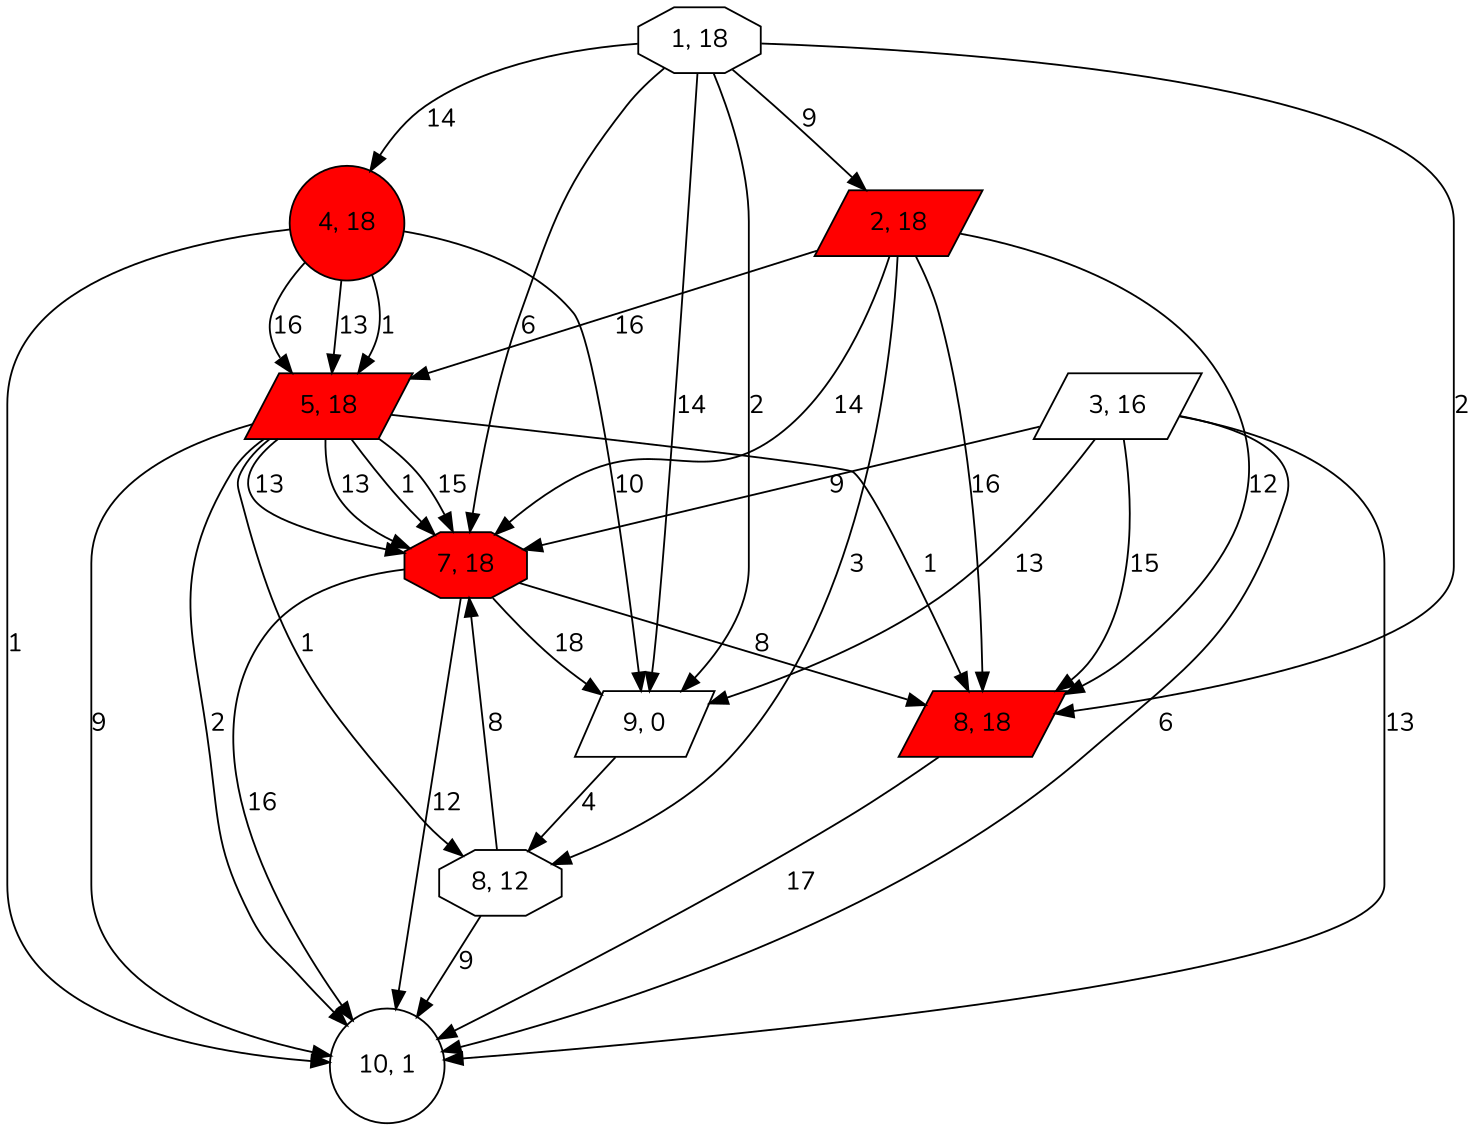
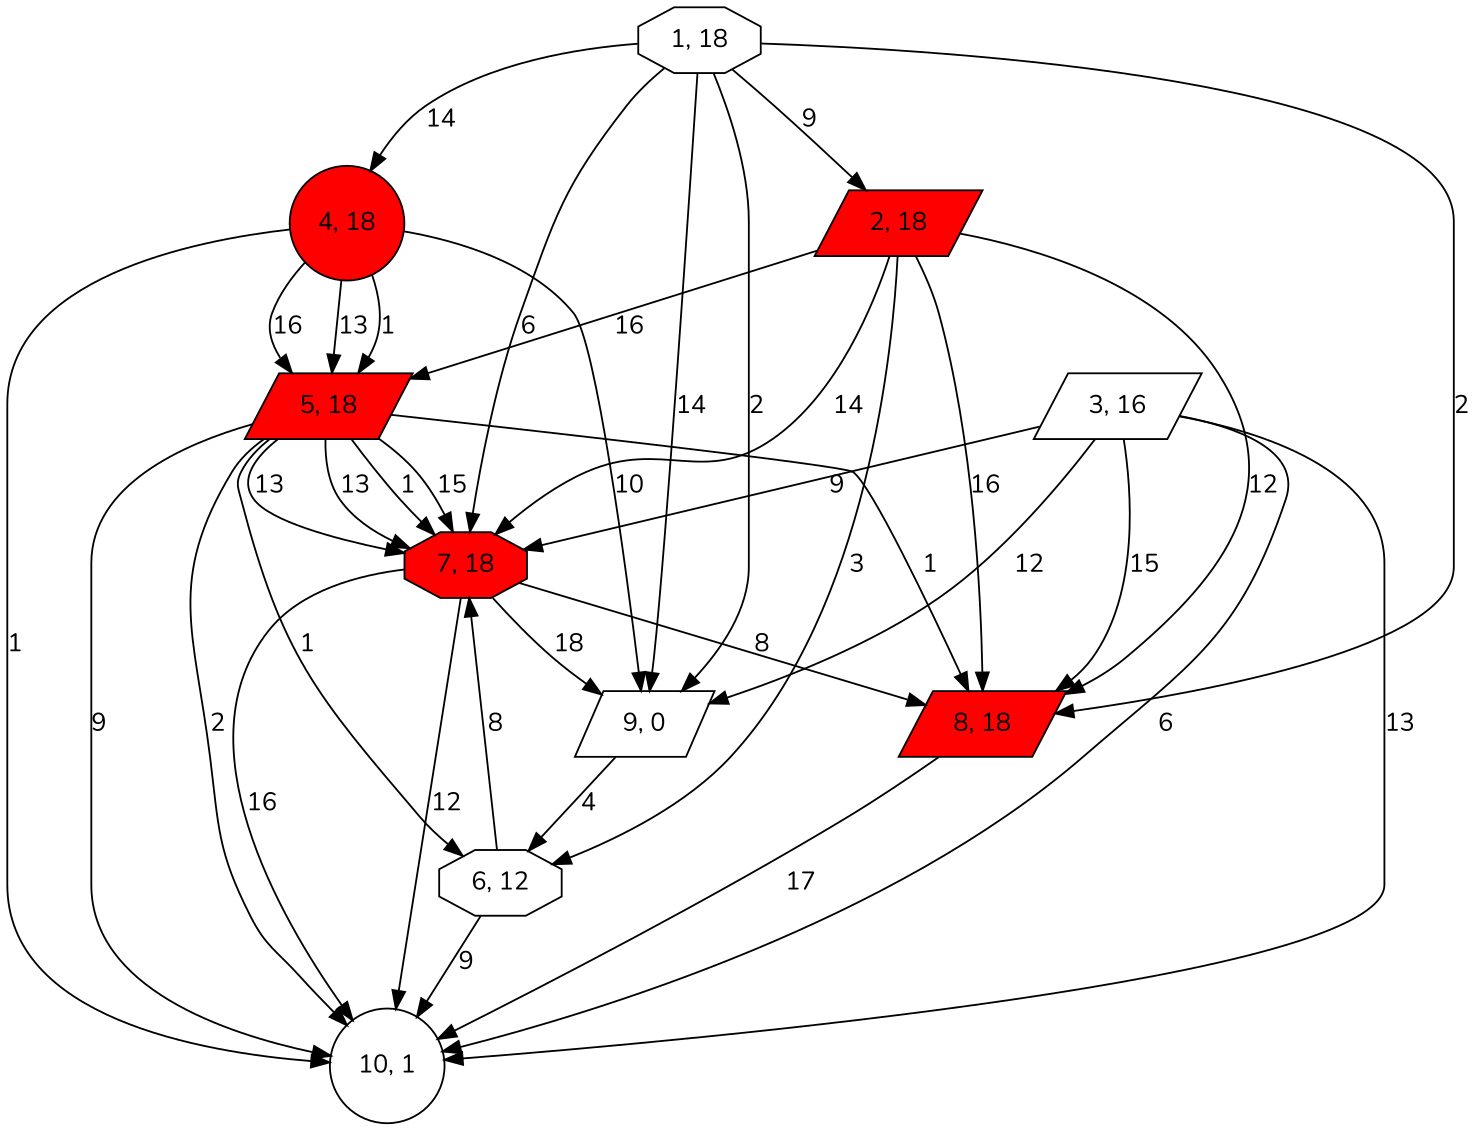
(1029, 565) -> (1029, 565)
(500, 883) -> (500, 883)
